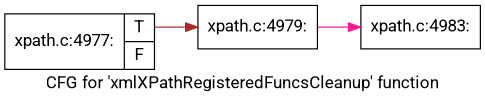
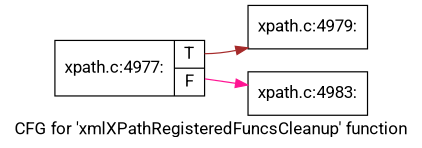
(333, 27) -> (220, 81)
